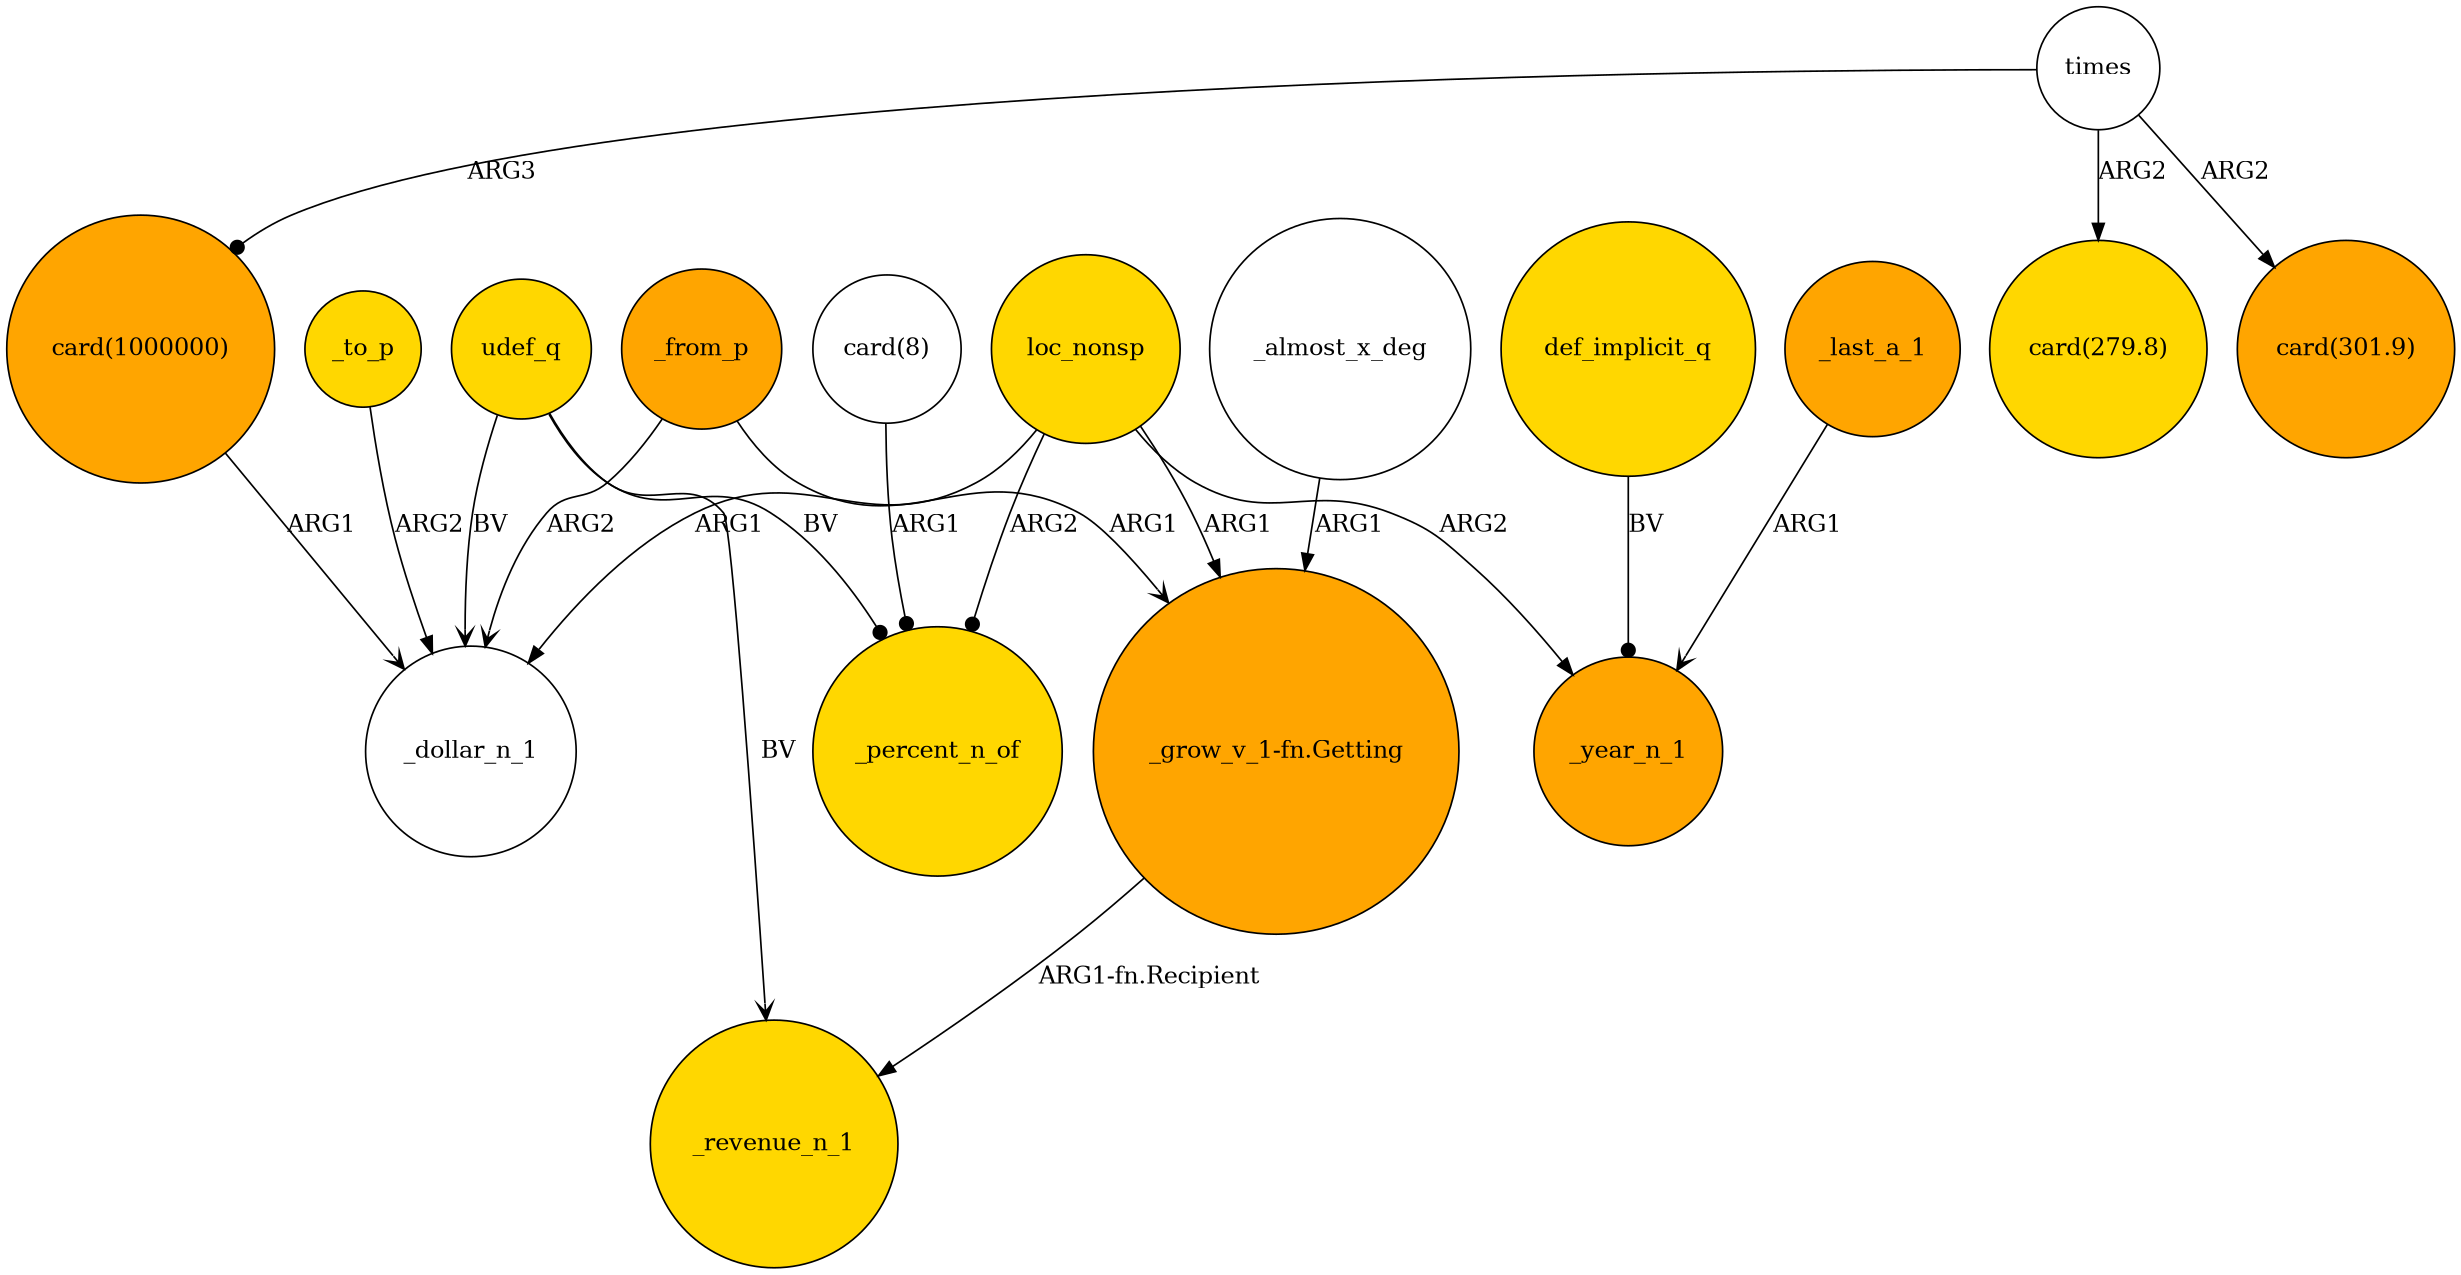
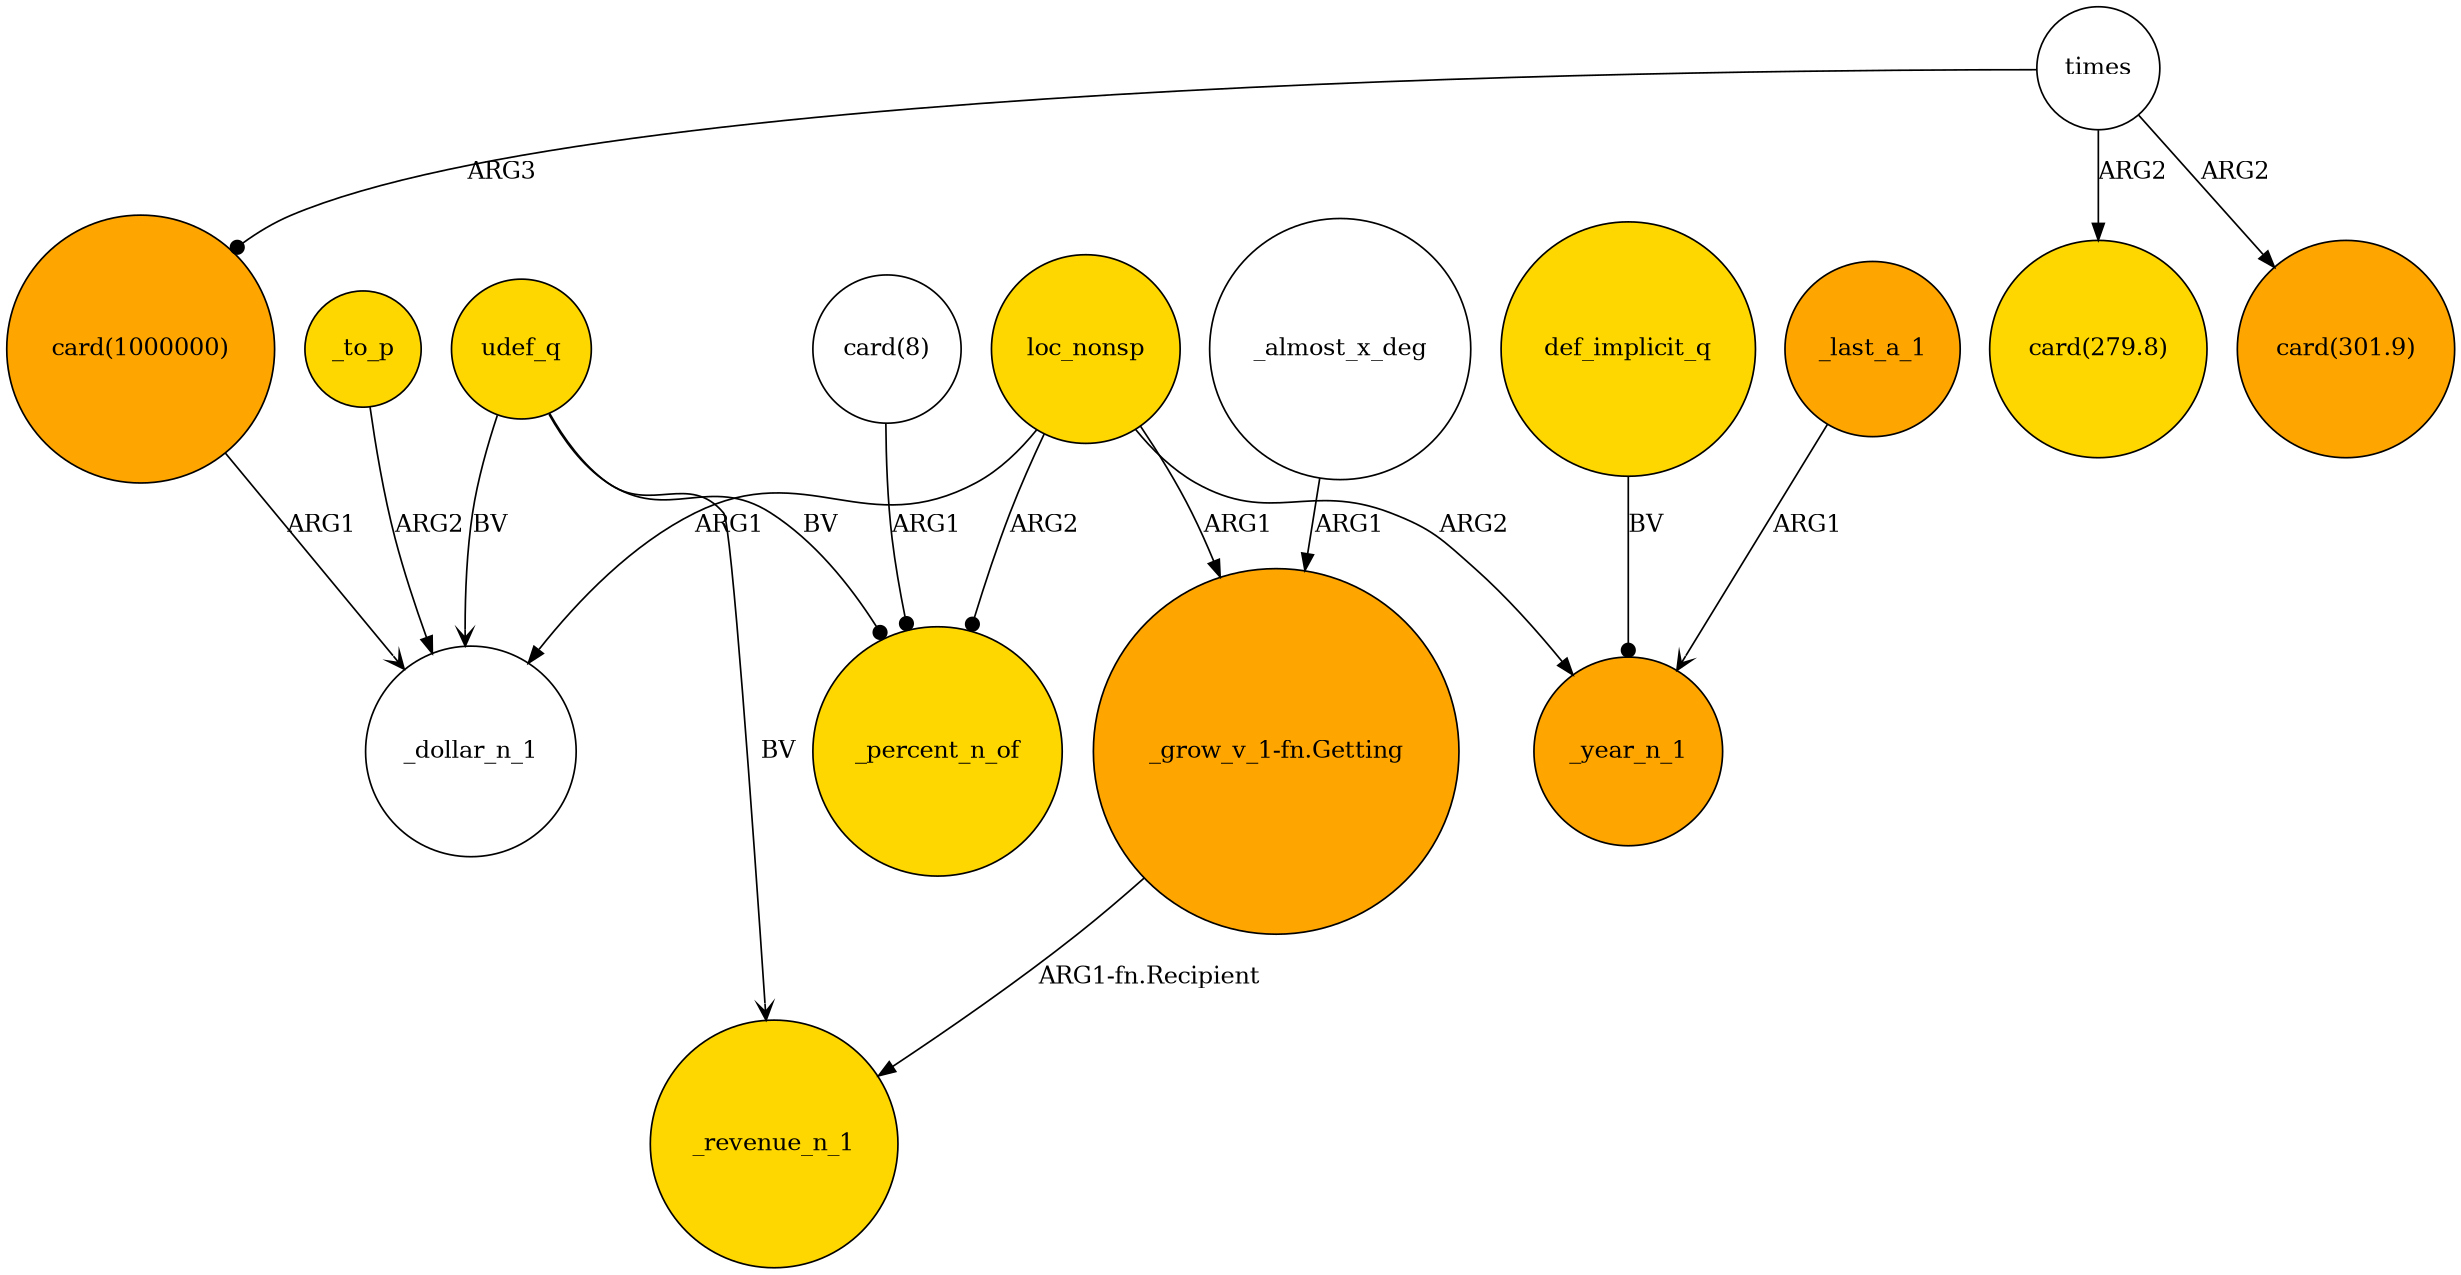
(702, 349) -> none
